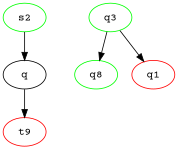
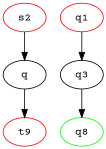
(25, 17) -> (25, 17)
(110, 17) -> (82, 75)
(129, 43) -> (82, 42)
